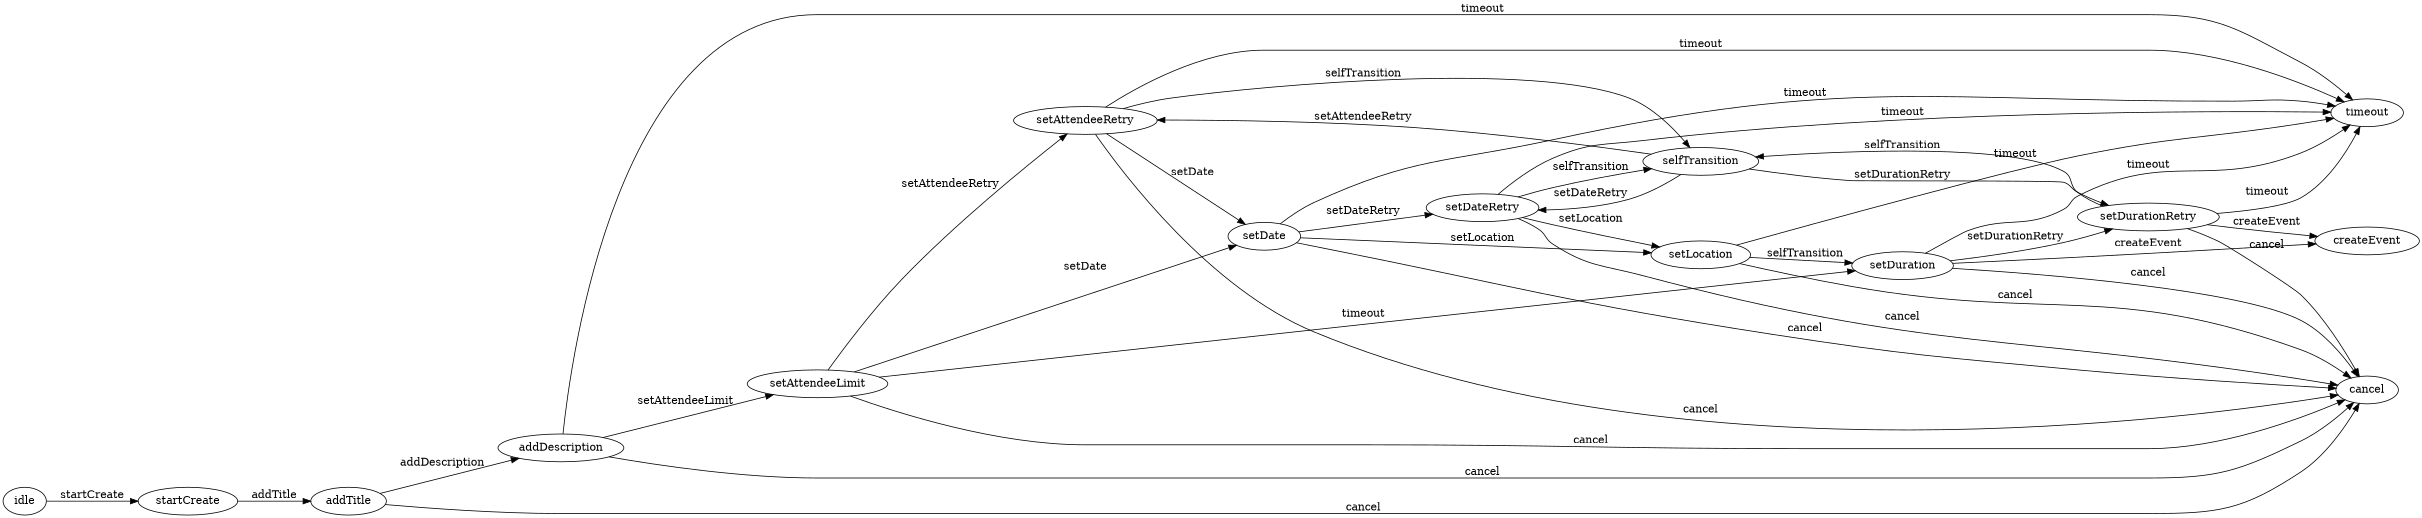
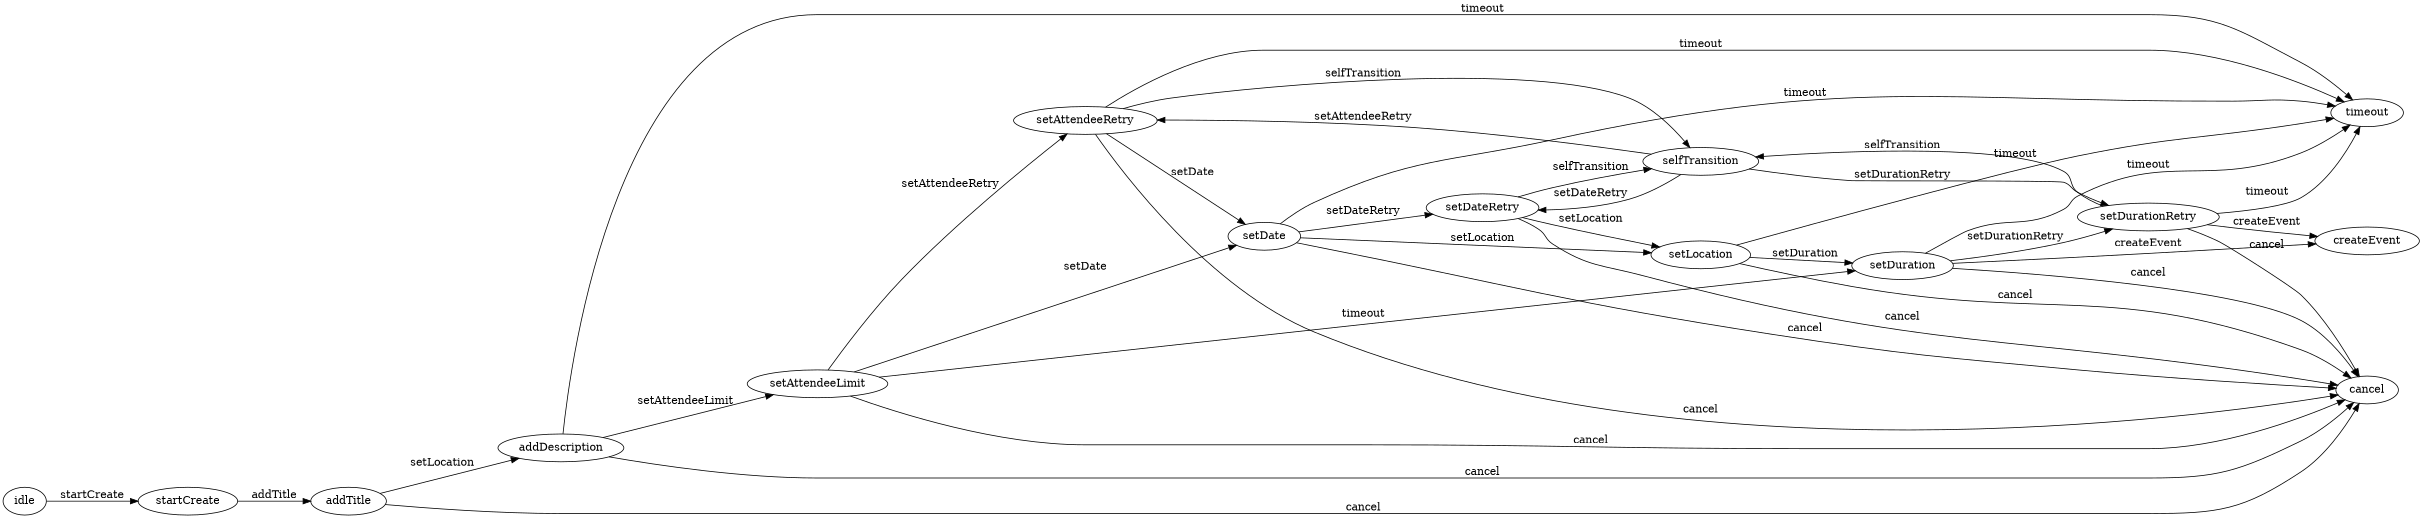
(1904, 120) -> none
(1805, 254) -> (1805, 254)
(442, 463) -> (442, 463)
